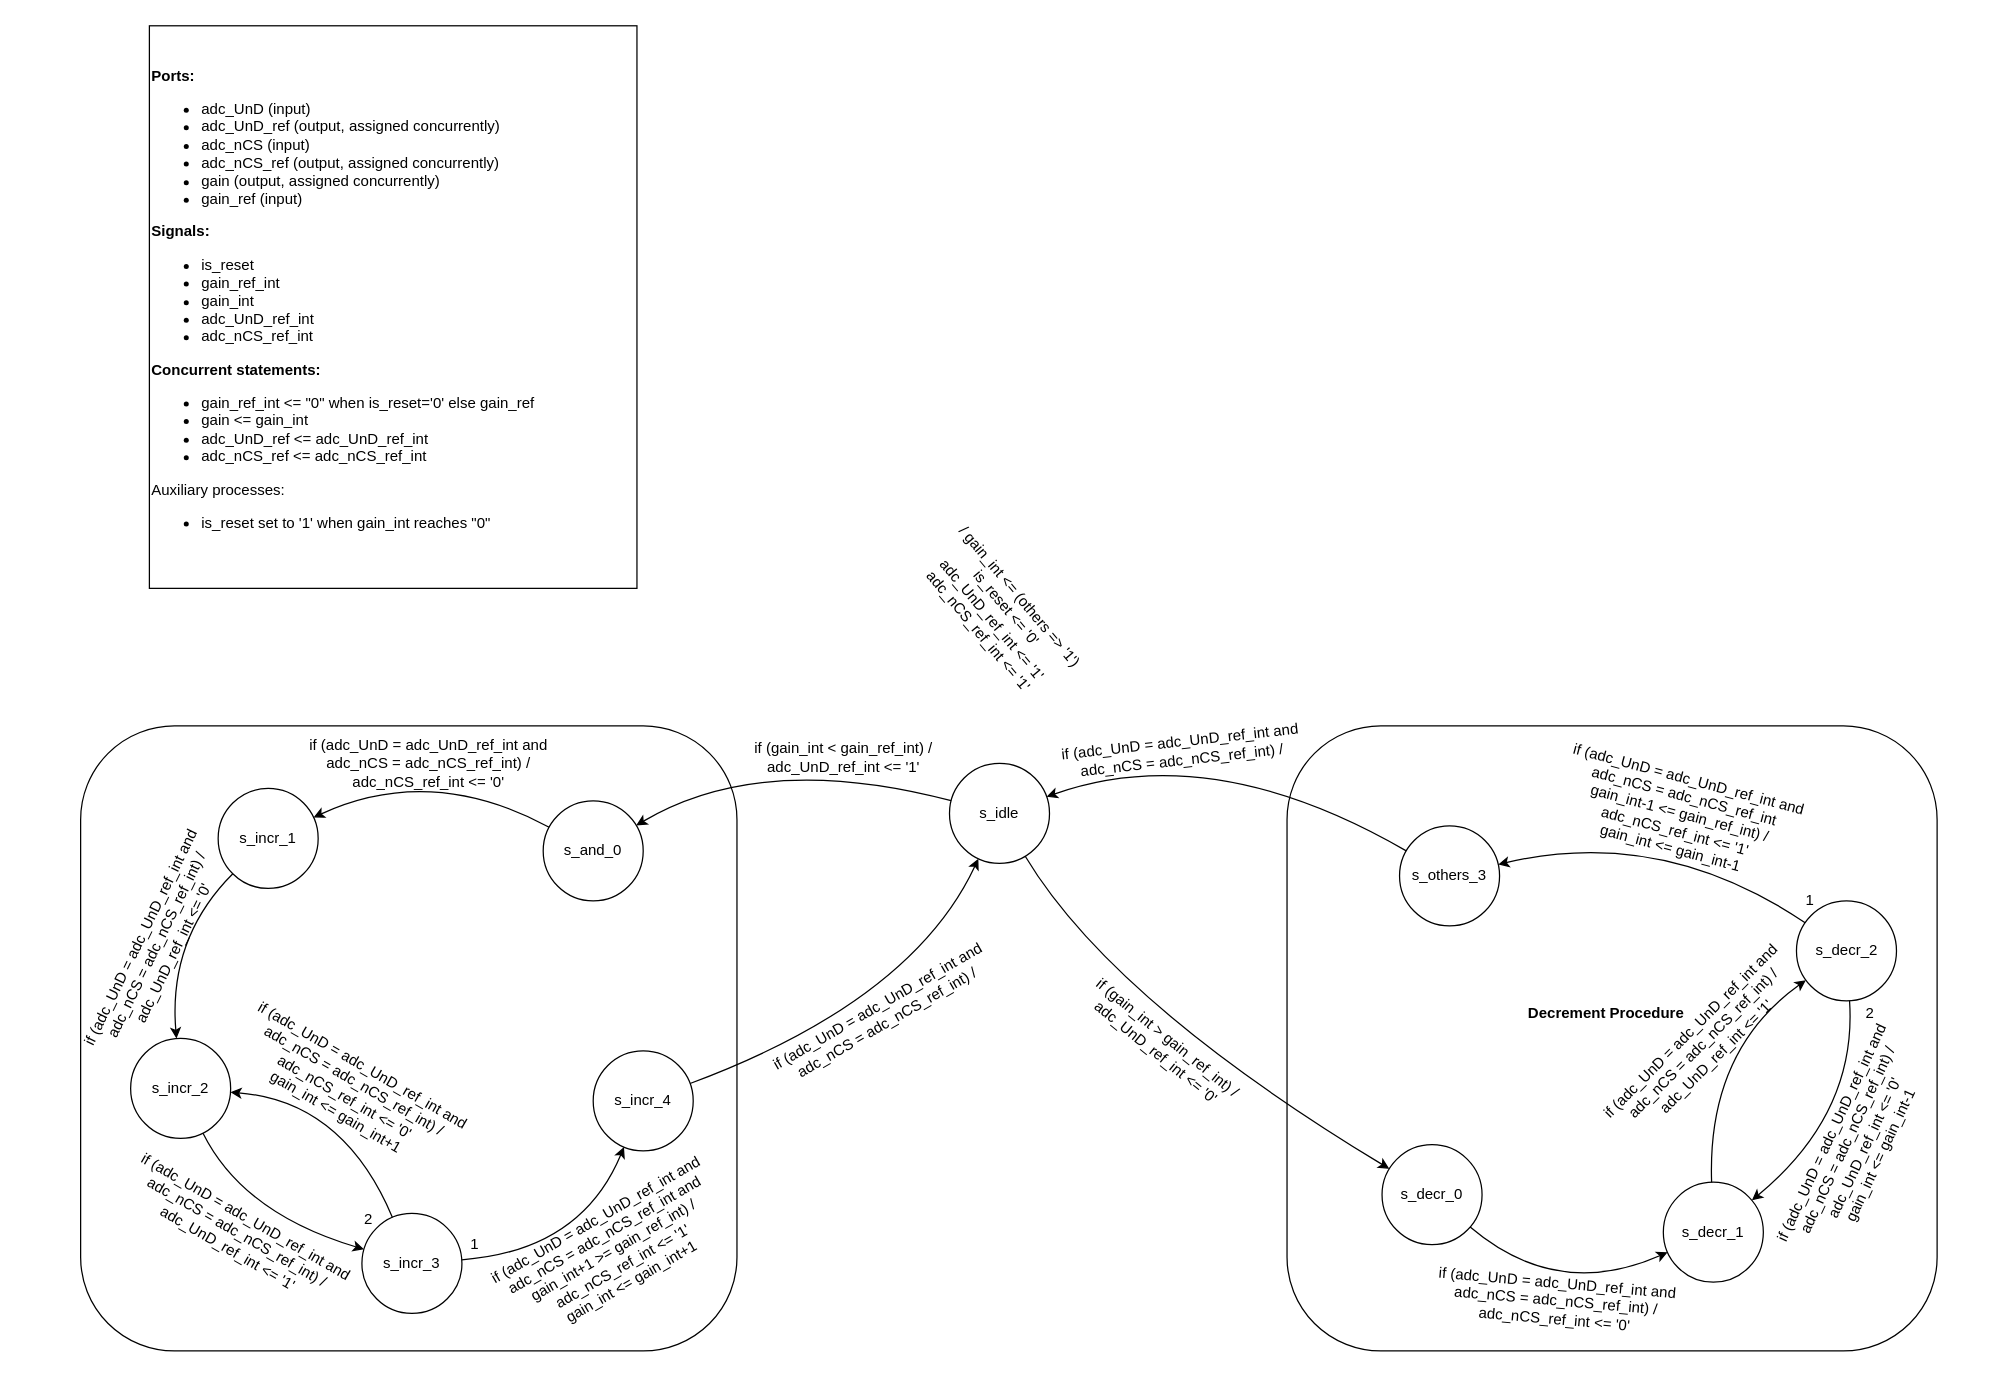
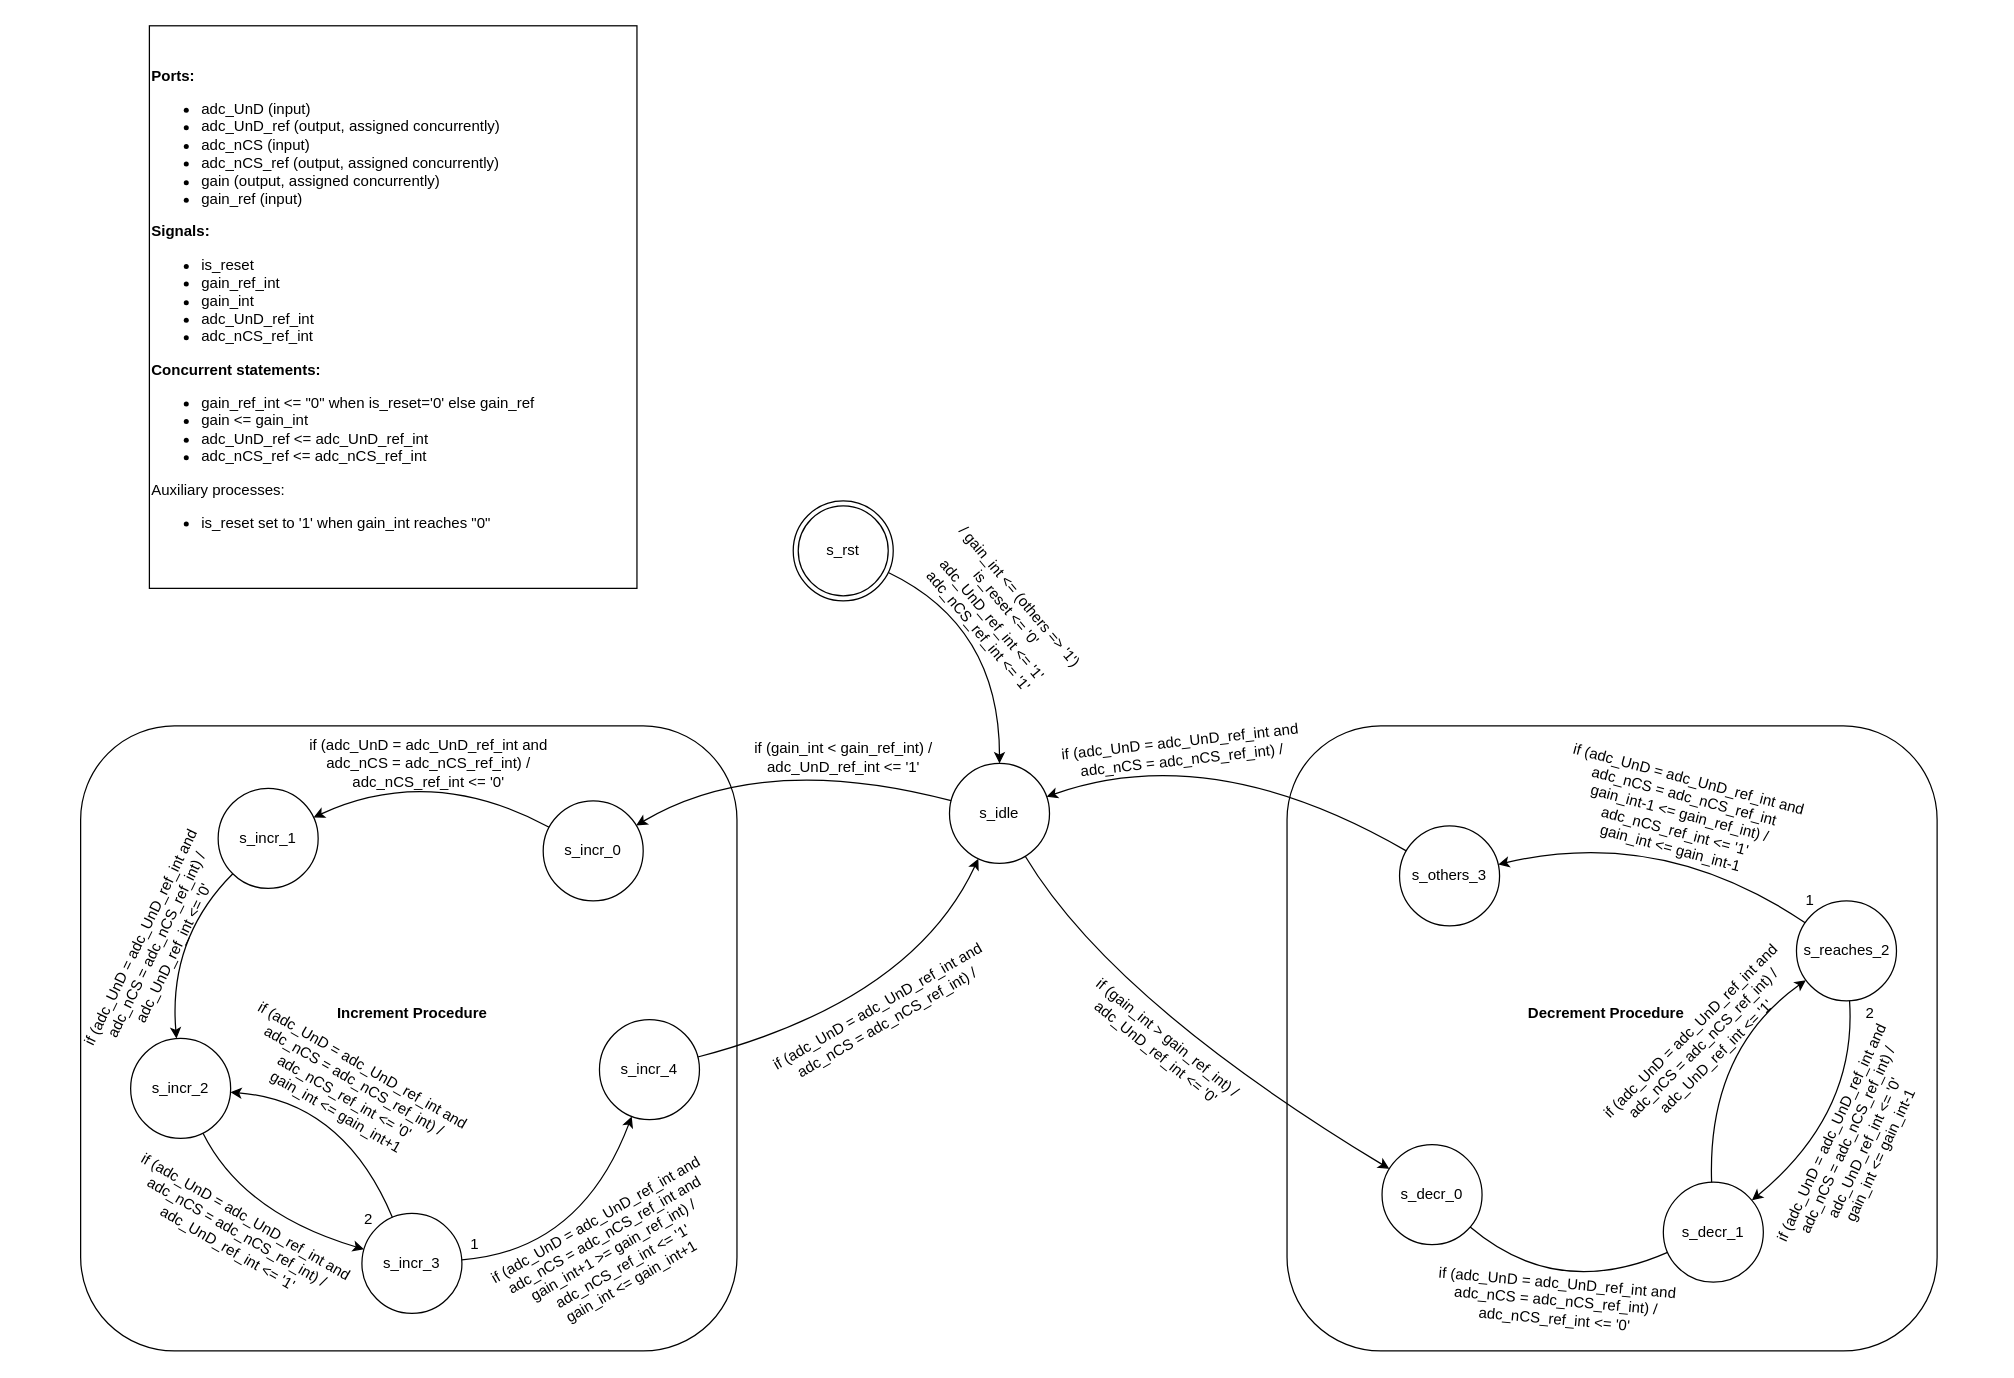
none -> (843, 551)
none -> (972, 646)
(593, 851) -> (593, 851)
(1847, 951) -> (1847, 951)
none -> (412, 1013)
(643, 1101) -> (649, 1069)
(1658, 1256) -> (1662, 1254)
